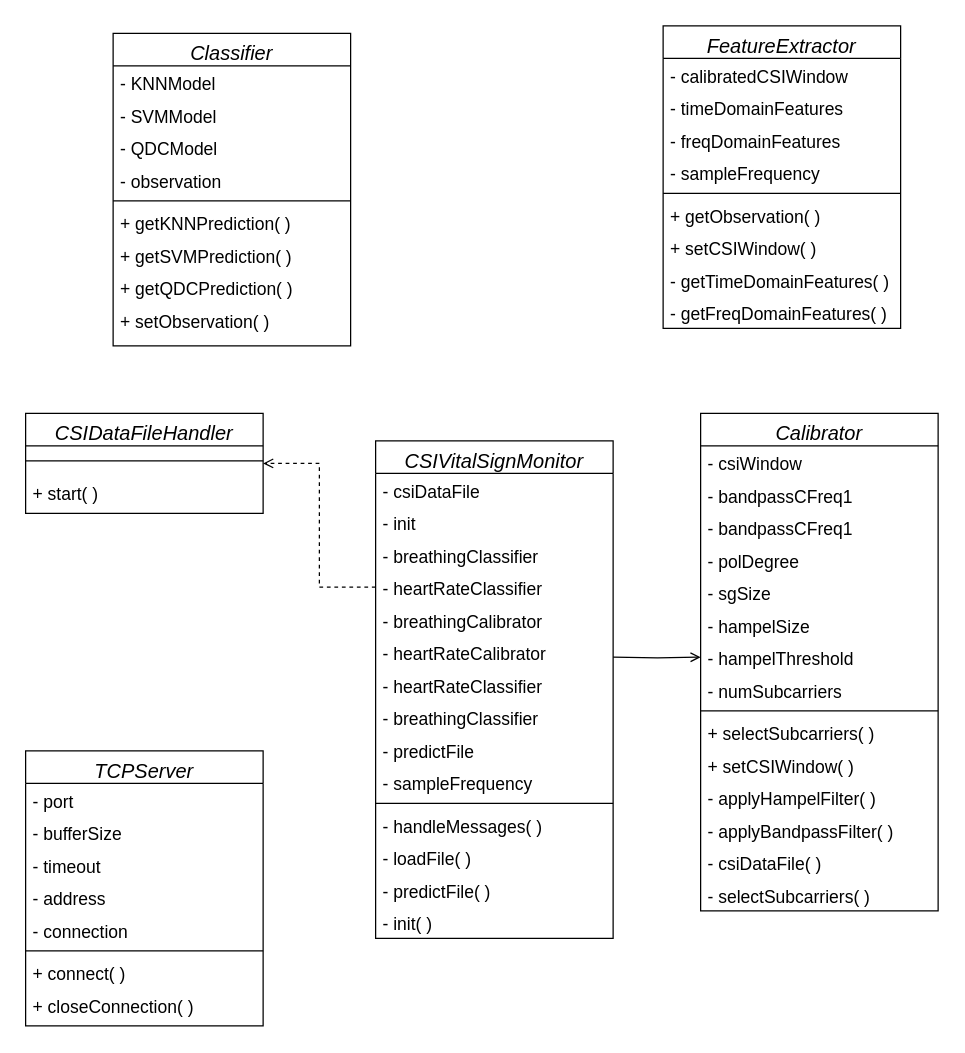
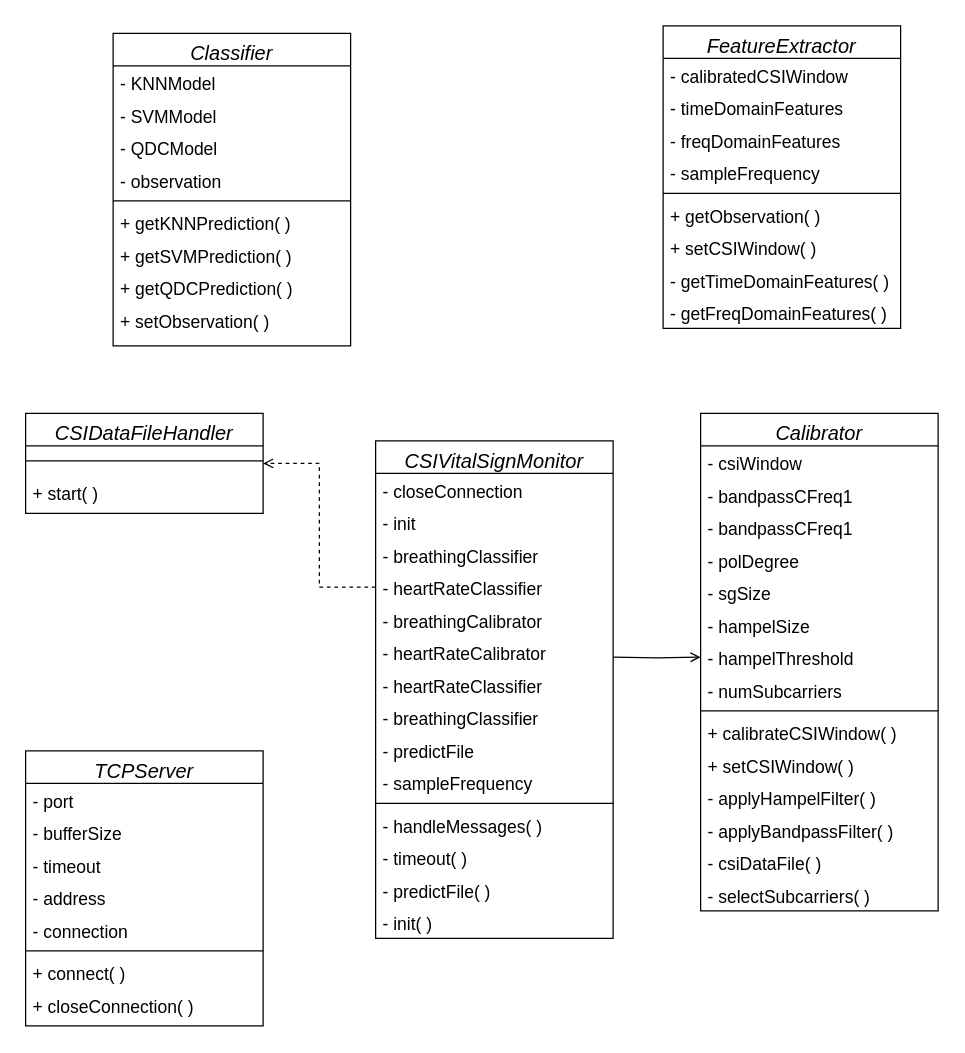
(437, 492) -> (459, 492)
(806, 734) -> (809, 734)
(435, 859) -> (434, 859)
